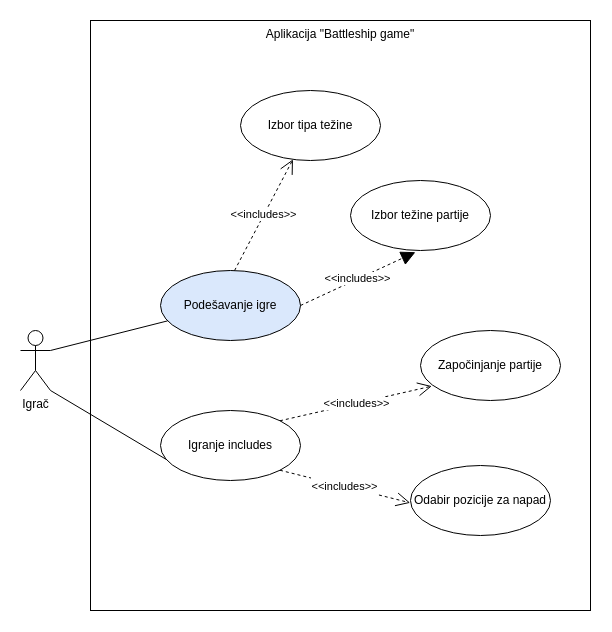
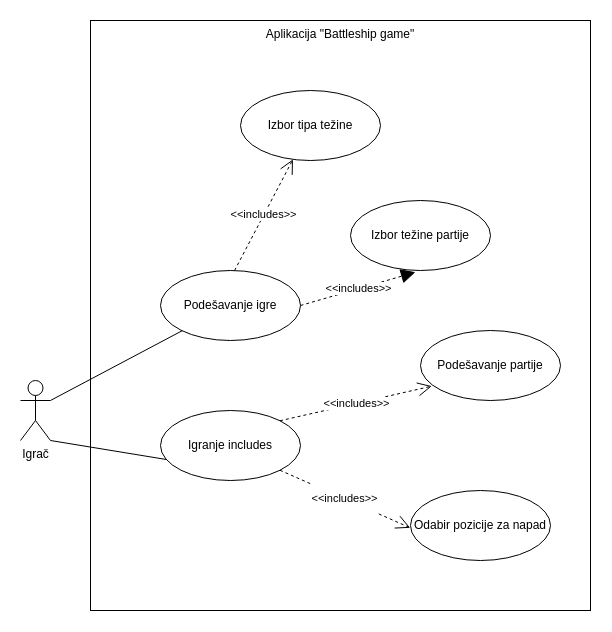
(421, 216) -> (421, 236)
(231, 306) -> (231, 306)
(36, 361) -> (36, 411)
(491, 366) -> (491, 366)
(481, 501) -> (481, 526)
